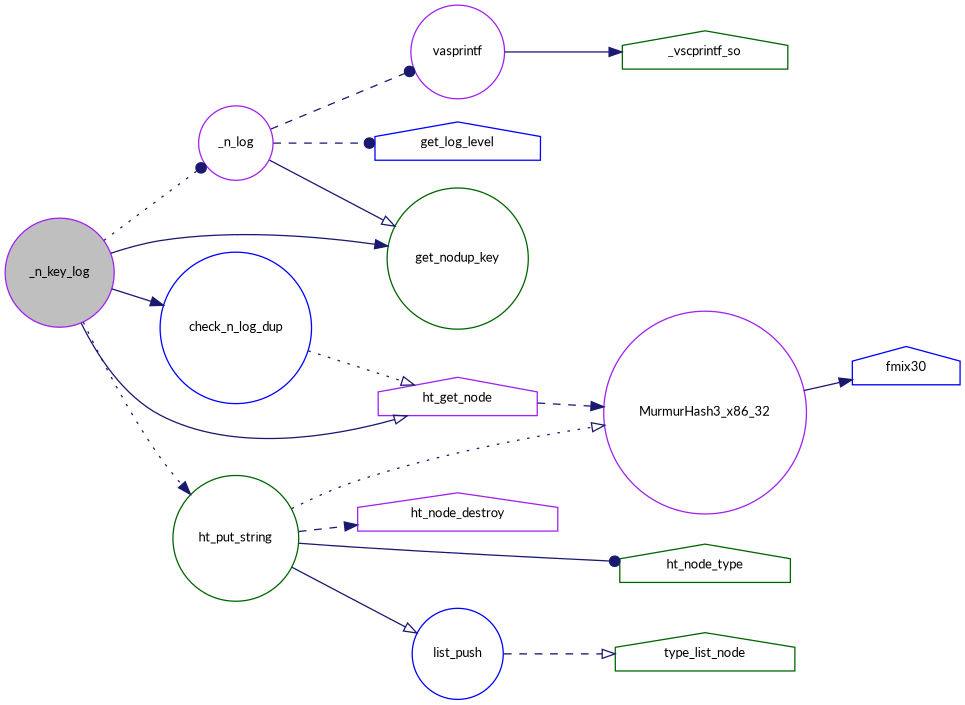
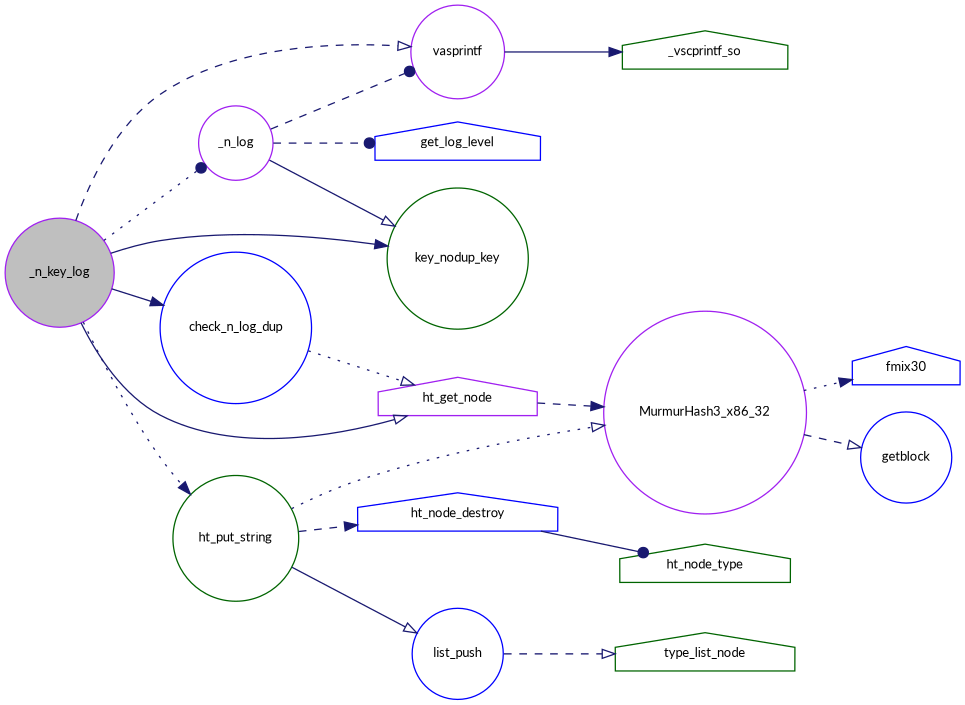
none -> (201, 73)
(458, 259) -> (458, 259)
(822, 386) -> (822, 386)
none -> (906, 458)
(458, 514) -> (458, 514)
(454, 553) -> (589, 541)
